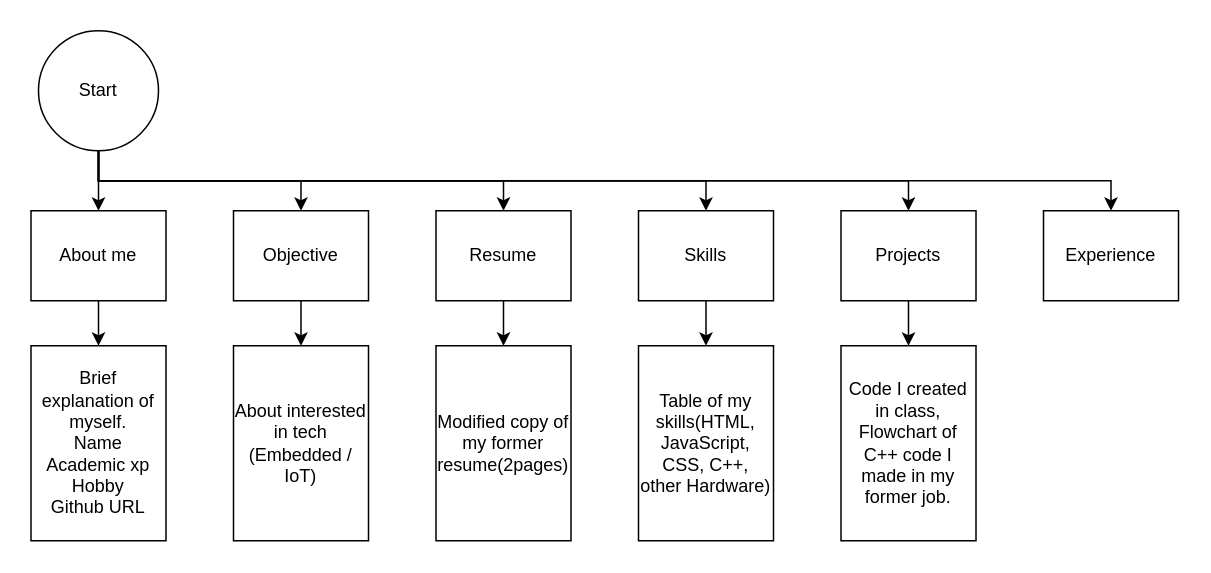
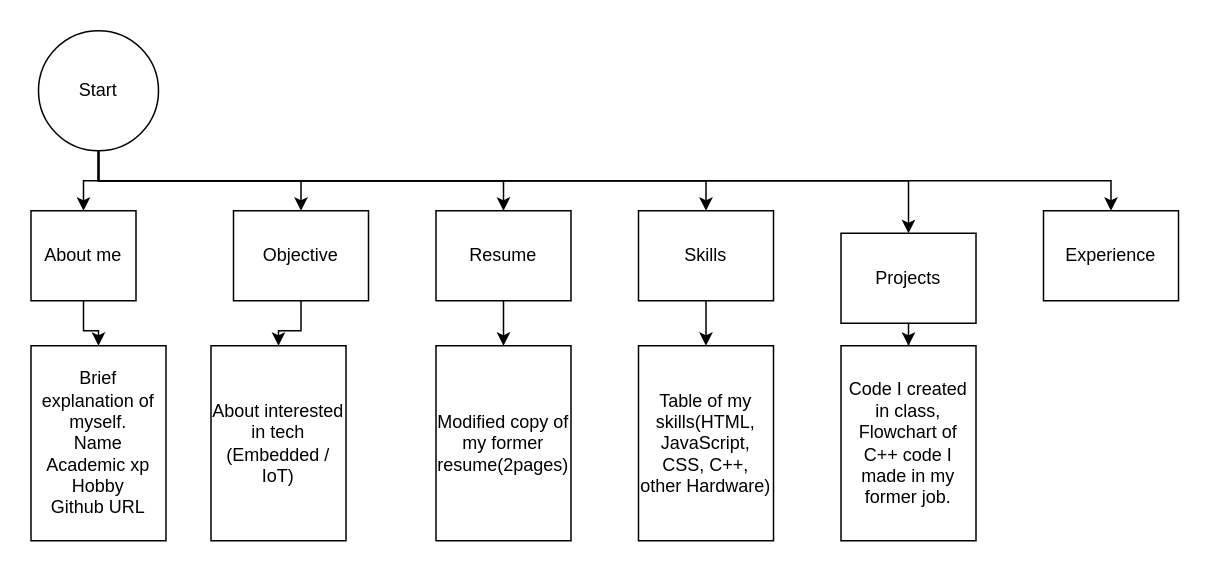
(98, 256) -> (83, 256)
(908, 256) -> (908, 278)
(301, 443) -> (278, 443)
